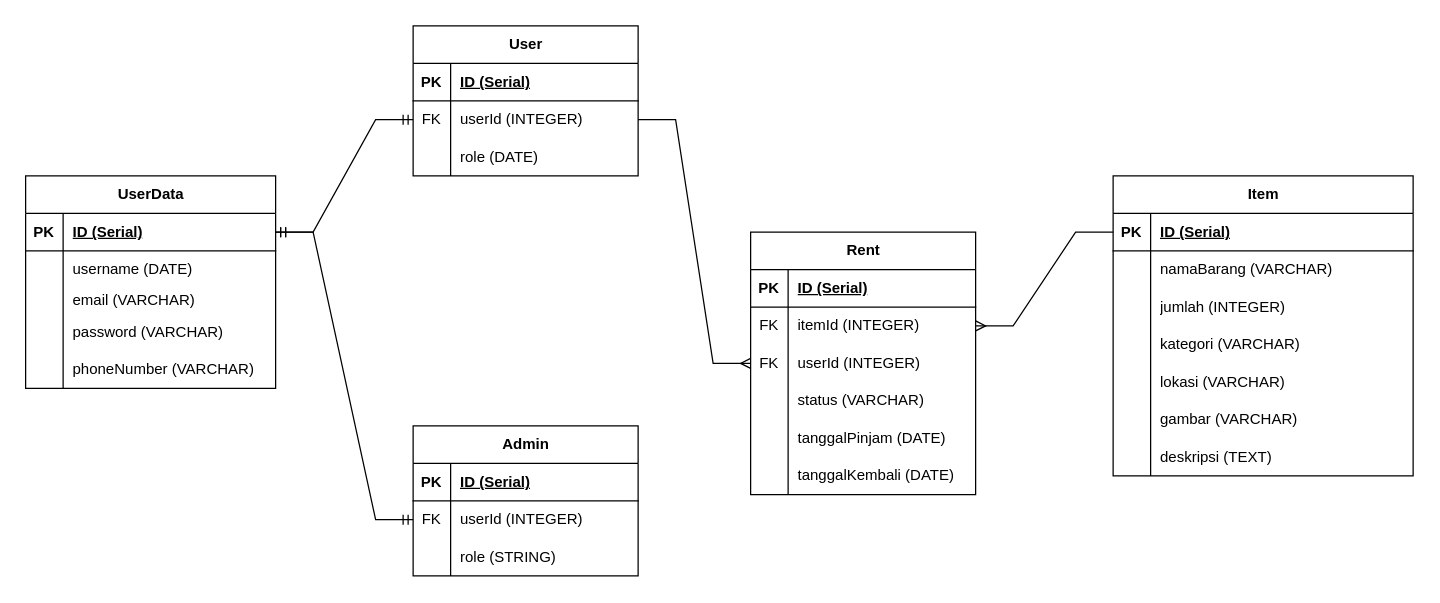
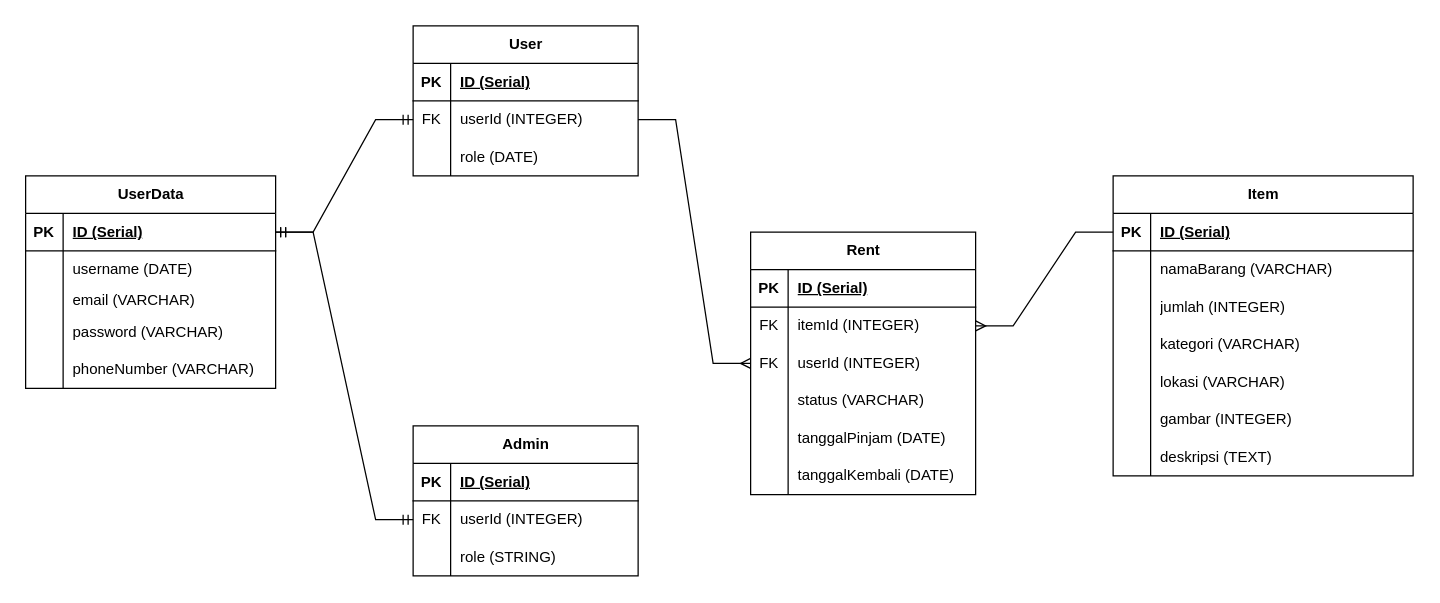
(1226, 419) -> (1226, 419)
